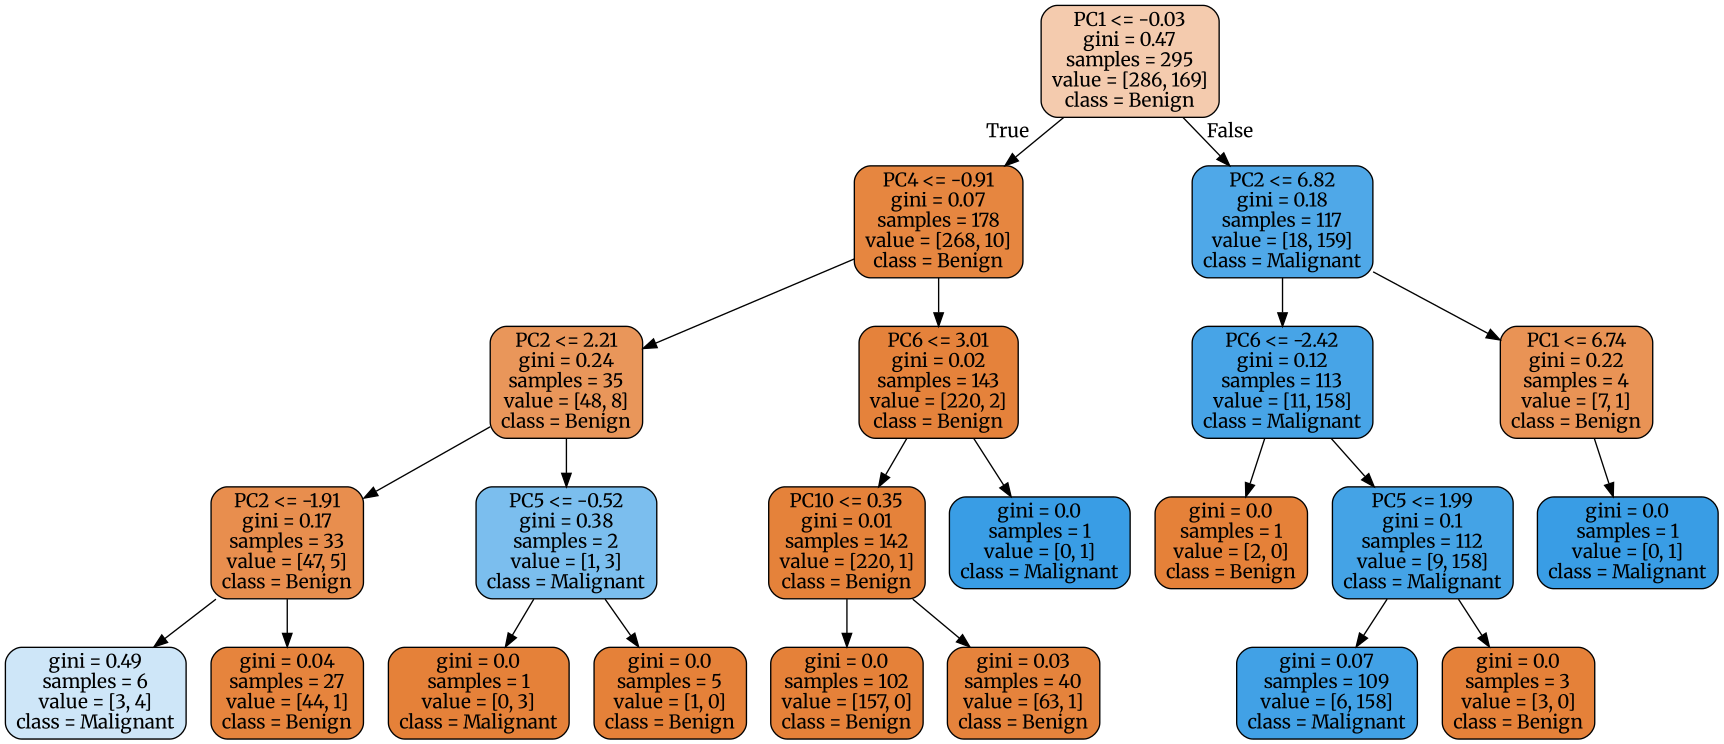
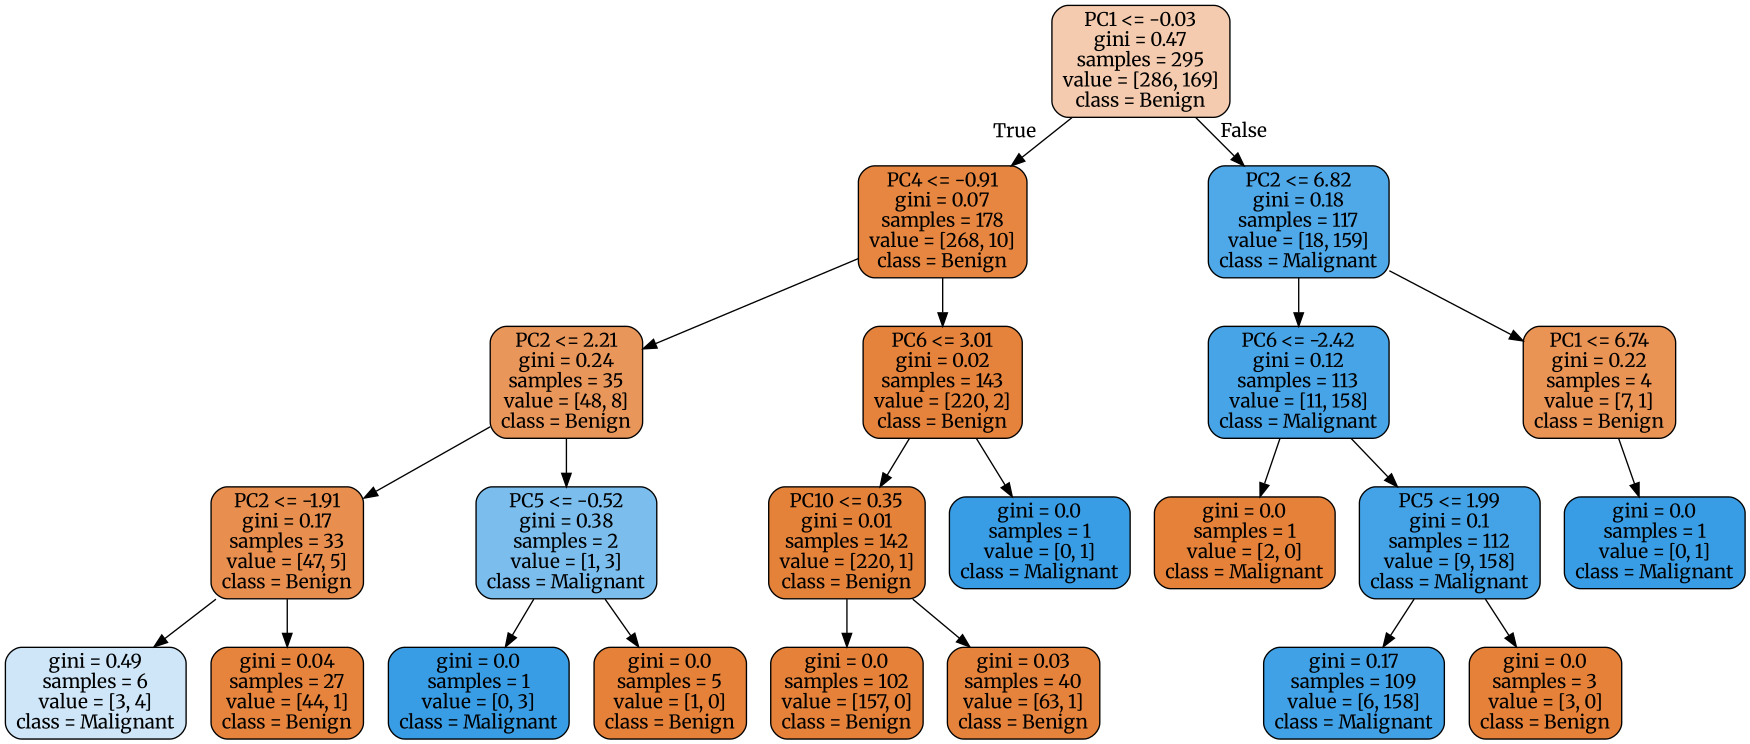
(1231, 543) -> (1245, 543)
(479, 693) -> (479, 693)
(1327, 693) -> (1354, 693)
